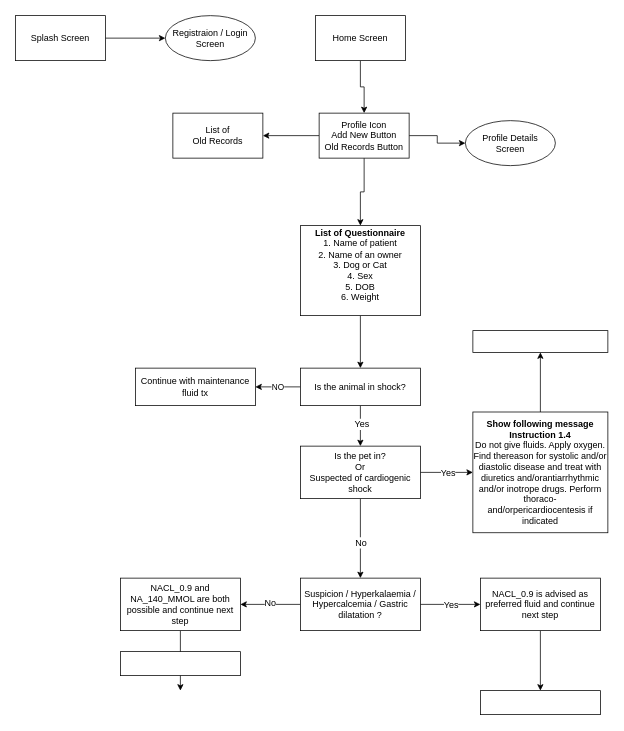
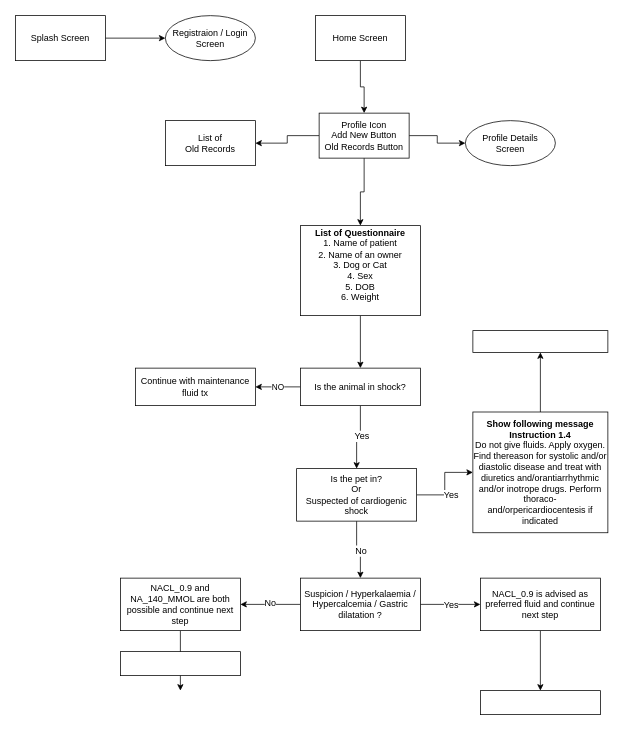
(218, 135) -> (210, 143)
(360, 472) -> (357, 495)
